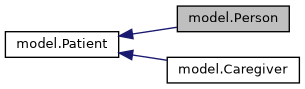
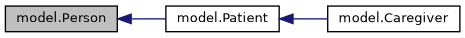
(155, 31) -> (149, 19)
